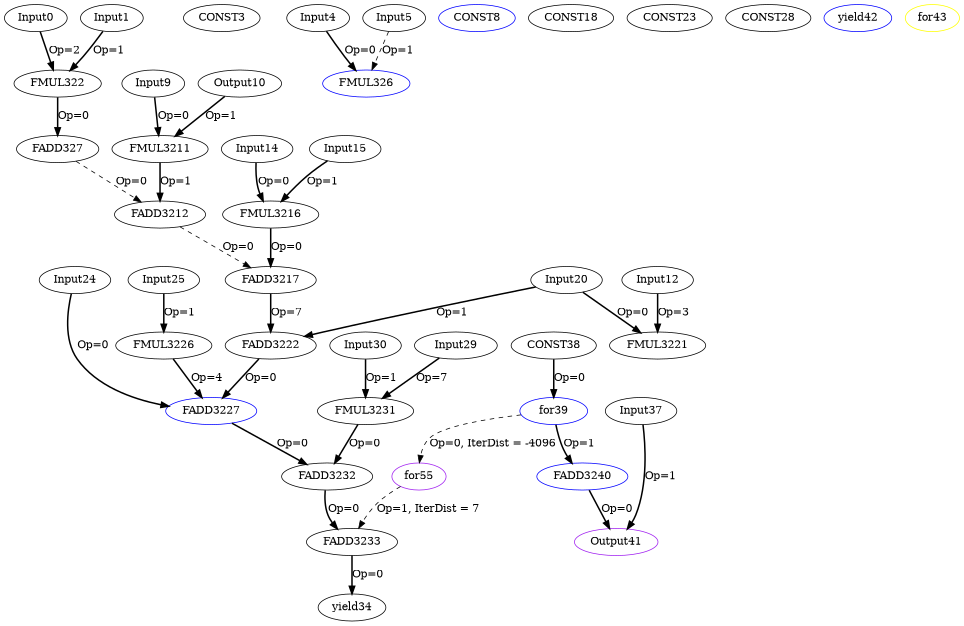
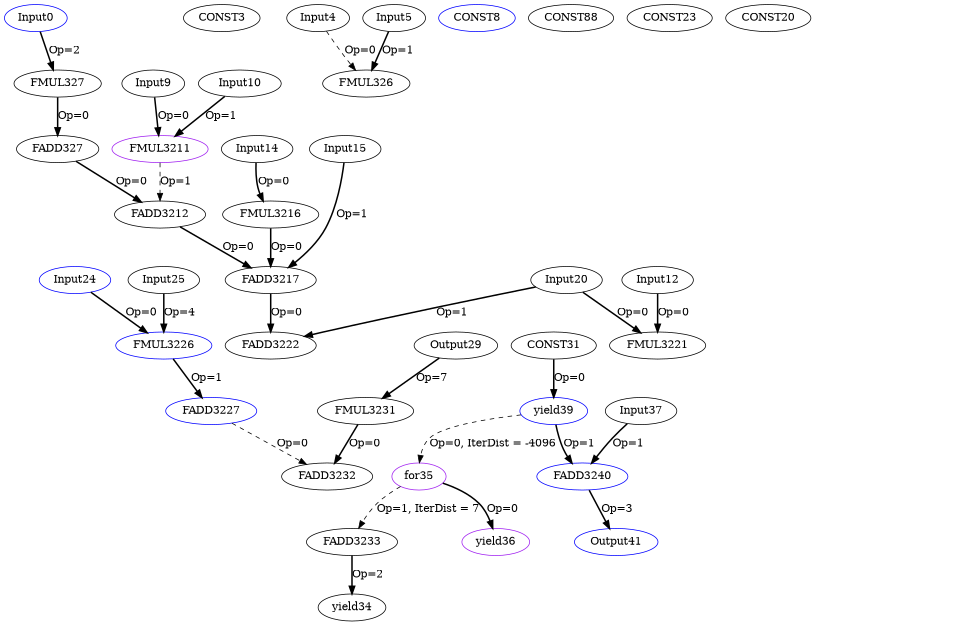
(36, 18) -> (36, 18)
(112, 18) -> none
(571, 18) -> (571, 18)
(768, 18) -> (768, 18)
(858, 18) -> none
(932, 18) -> none
(382, 47) -> (382, 47)
(338, 48) -> (338, 48)
(58, 84) -> (58, 84)
(240, 84) -> (240, 84)
(366, 84) -> (366, 84)
(160, 149) -> (160, 149)
(306, 177) -> (330, 218)
(160, 178) -> (160, 178)
(105, 180) -> (105, 180)
(212, 245) -> (212, 245)
(75, 280) -> (75, 280)
(180, 313) -> (180, 313)
(287, 313) -> (287, 313)
(673, 313) -> (673, 313)
(164, 346) -> (164, 346)
(366, 346) -> none
(456, 346) -> (456, 346)
(554, 346) -> (554, 346)
(87, 370) -> (116, 310)
(243, 376) -> none
(207, 378) -> (207, 378)
(554, 411) -> (554, 411)
(266, 442) -> (266, 442)
(644, 475) -> (611, 440)
(419, 477) -> (419, 477)
(326, 507) -> none
(617, 509) -> (617, 509)
none -> (496, 542)
(616, 542) -> (616, 542)
(368, 575) -> (368, 575)
